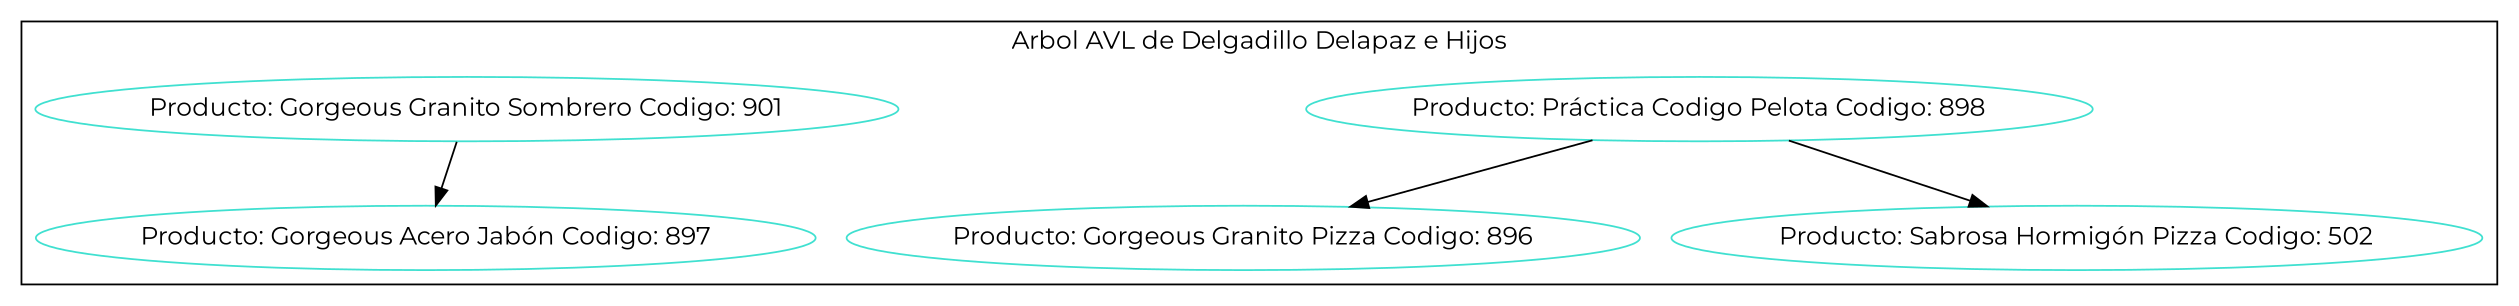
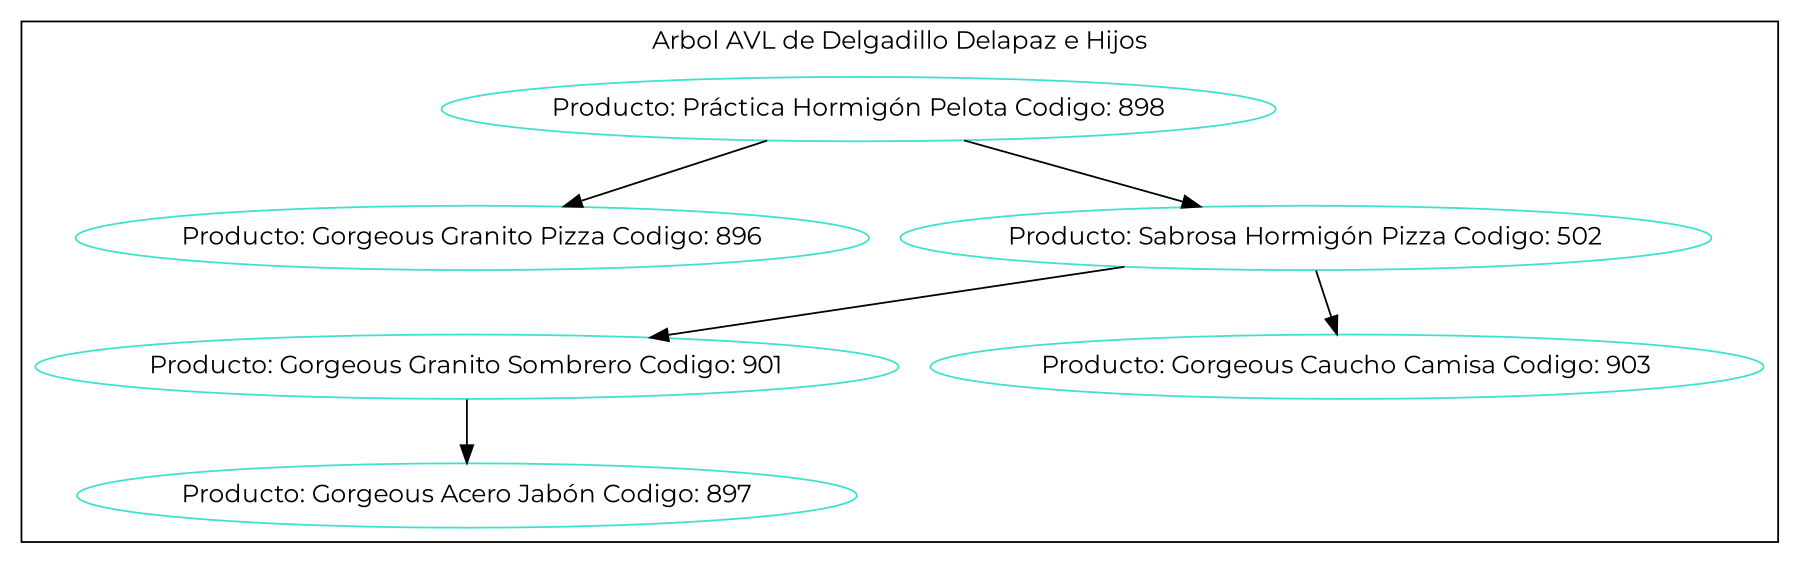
(1699, 109) -> (859, 109)
none -> (897, 301)
none -> (1347, 367)
